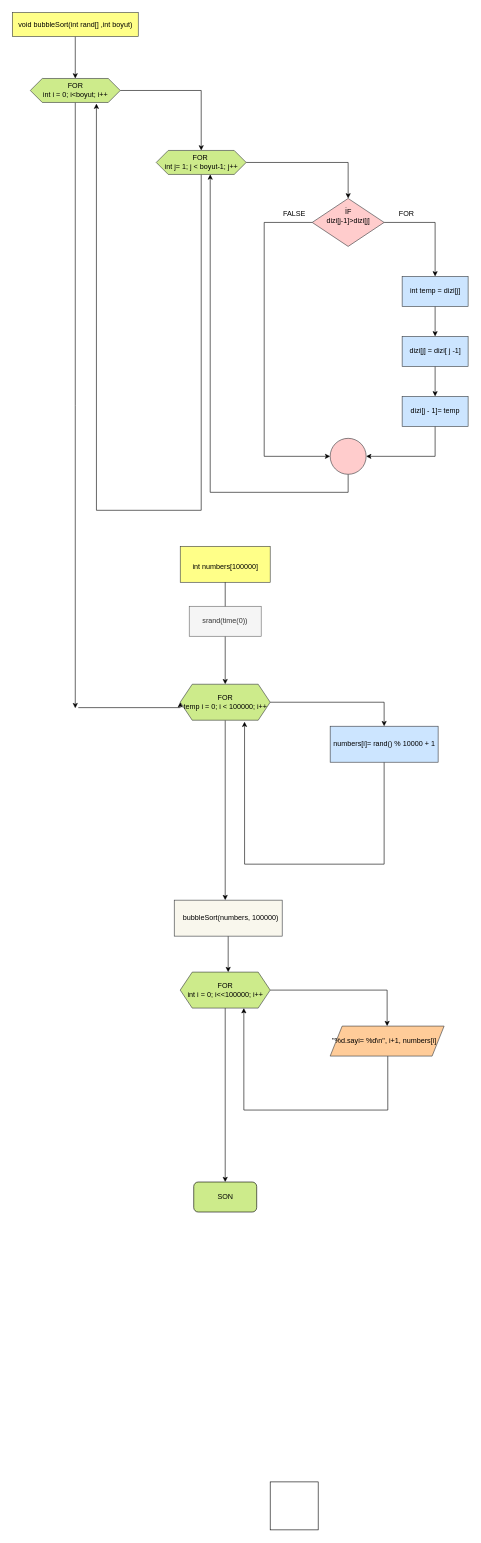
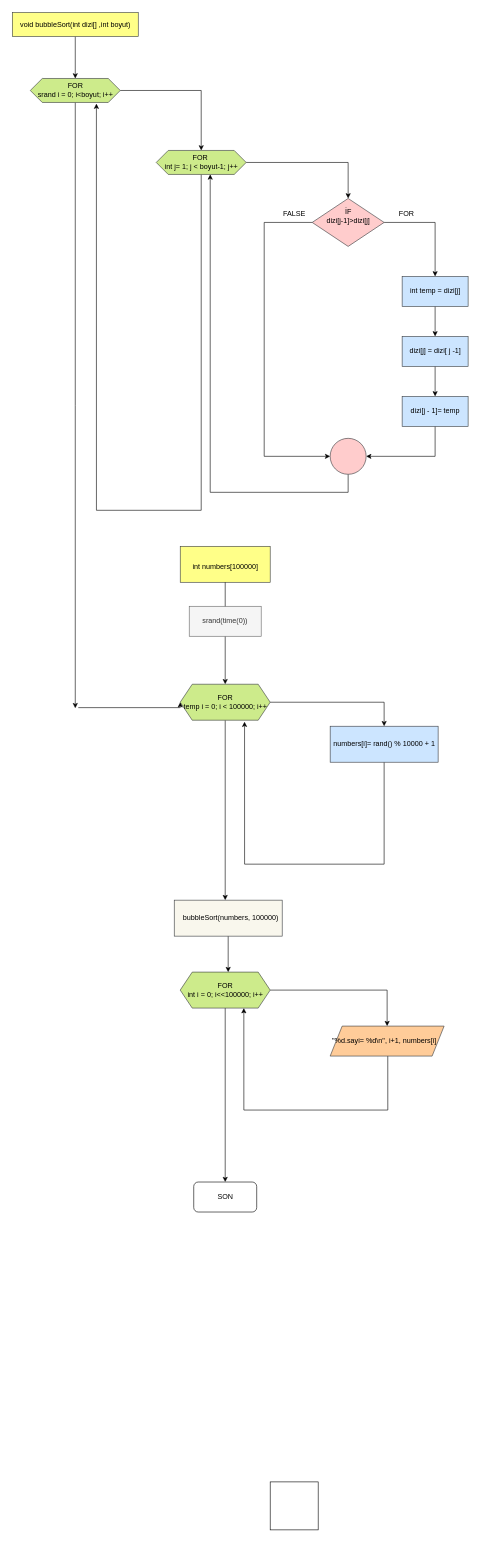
(76, 24) -> (76, 24)
(76, 90) -> (76, 90)
(225, 1197) -> (225, 1197)
